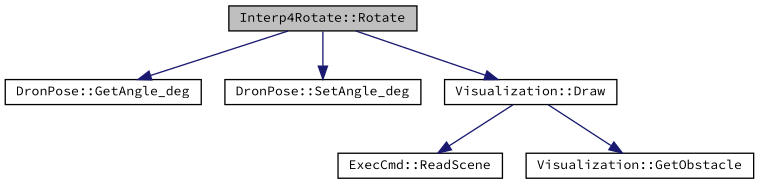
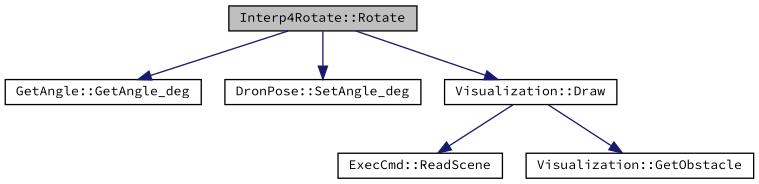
(103, 92) -> (103, 92)
